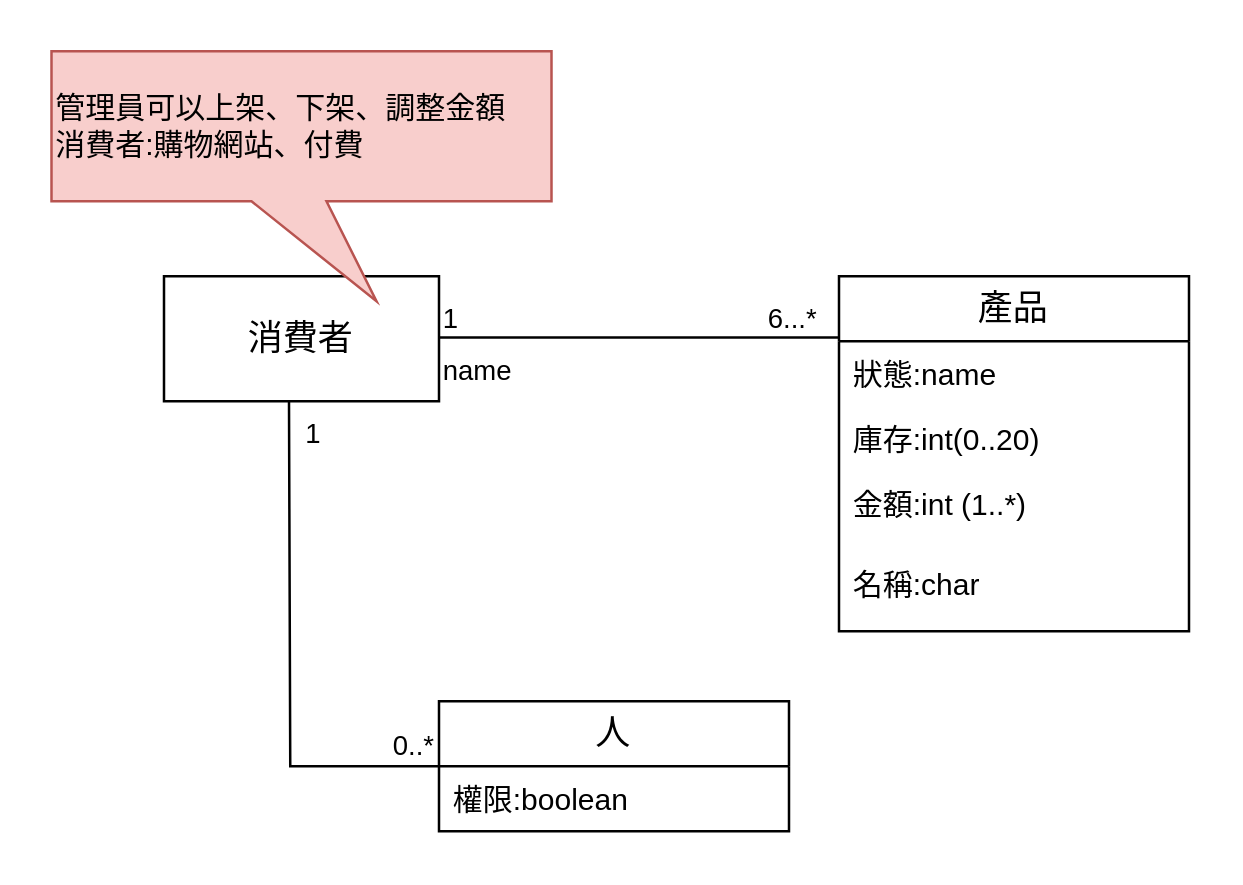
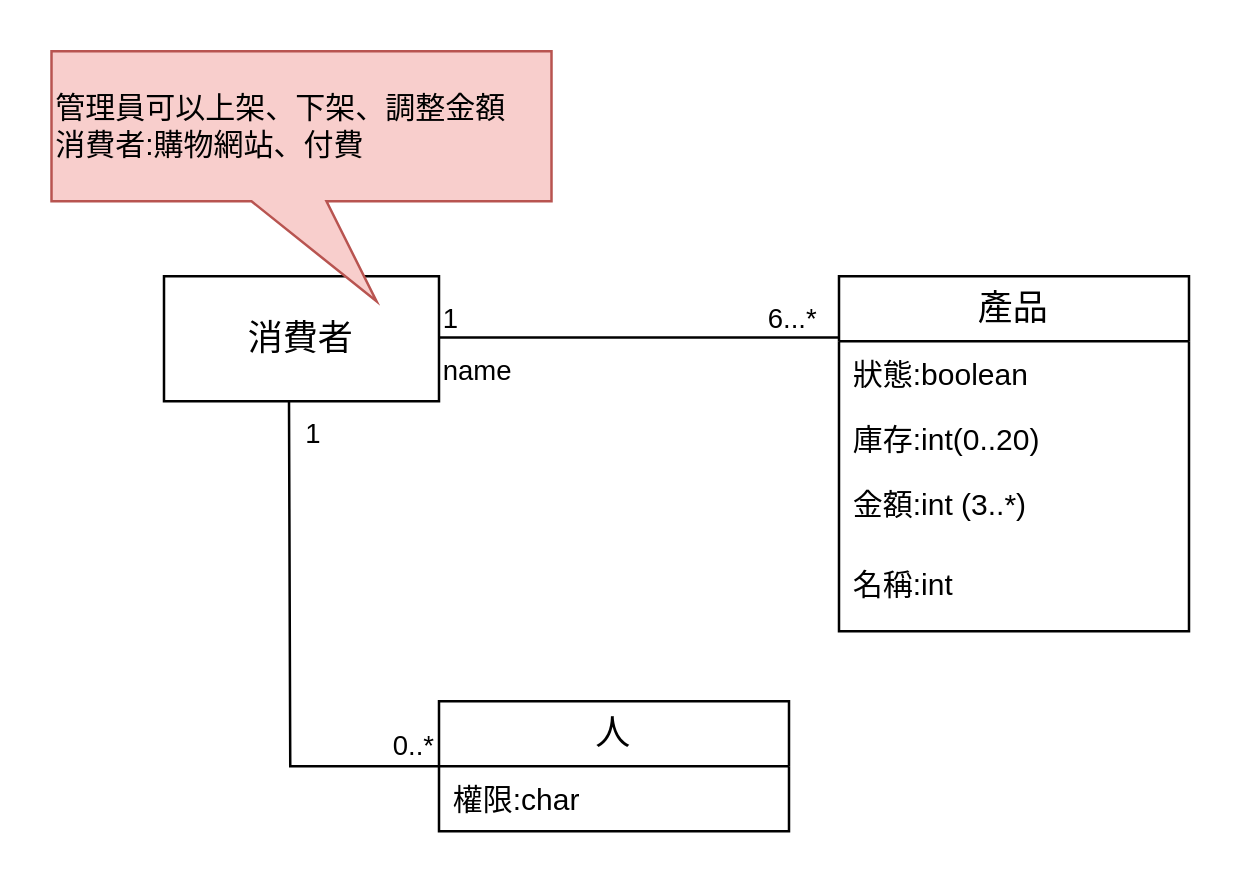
(922, 377) -> (943, 377)
(957, 507) -> (957, 507)
(922, 587) -> (910, 587)
(543, 802) -> (522, 802)
